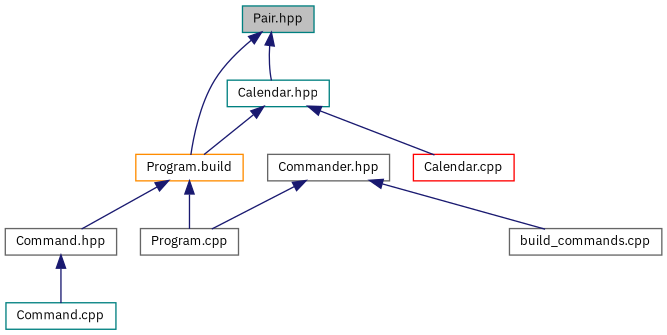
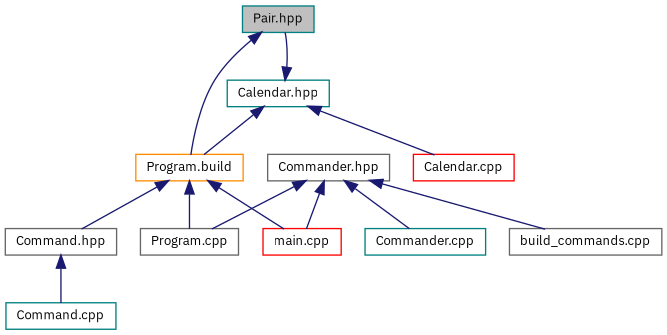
(269, 63) -> (287, 50)
none -> (302, 242)
none -> (425, 242)
